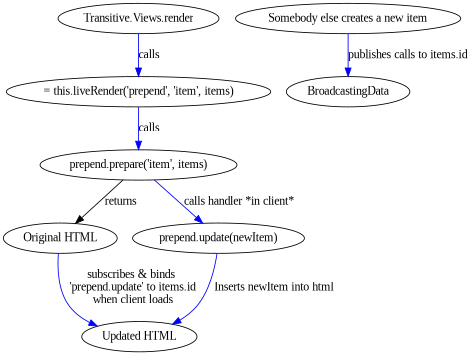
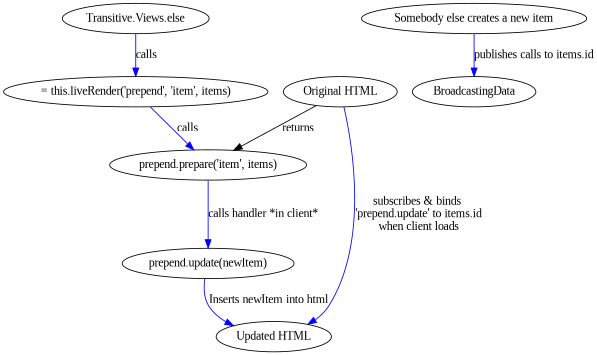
(139, 19) -> (136, 19)
(102, 199) -> (279, 126)
